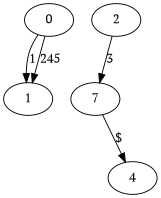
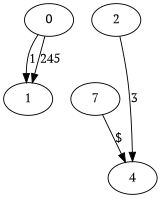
(107, 55) -> (129, 94)
